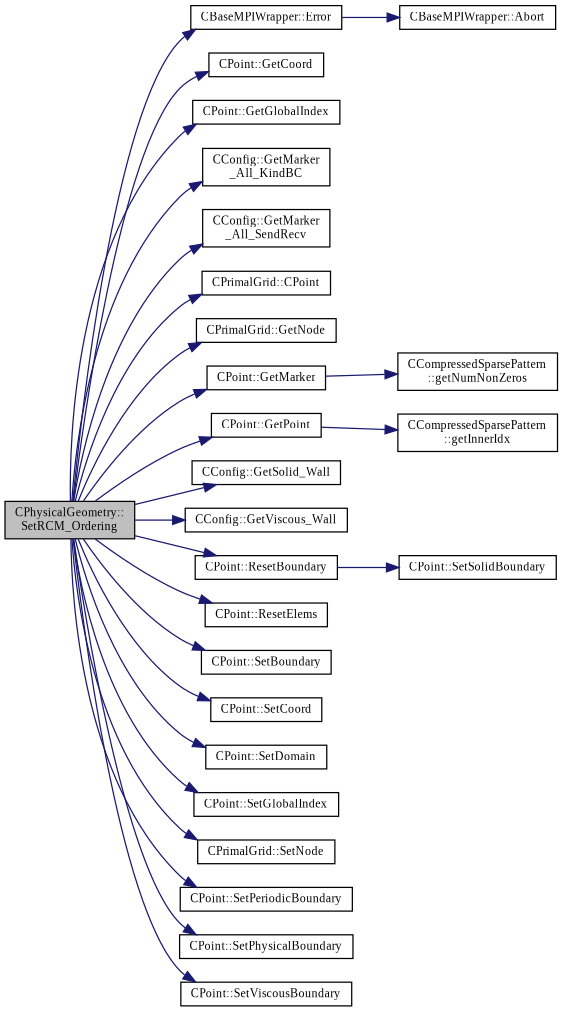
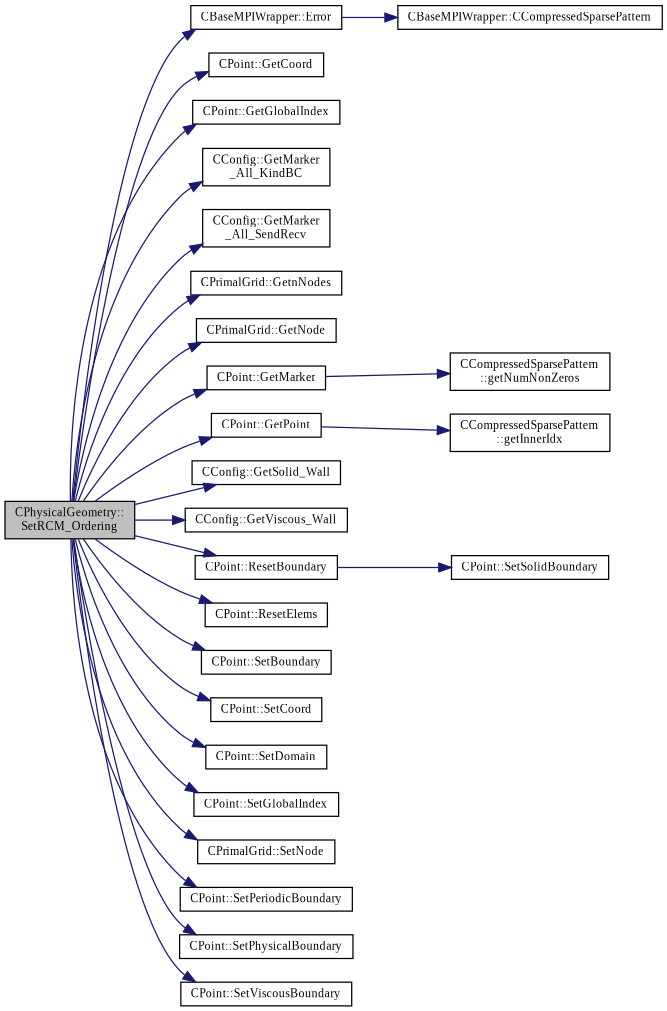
(478, 17) -> (530, 17)
(266, 283) -> (266, 283)
